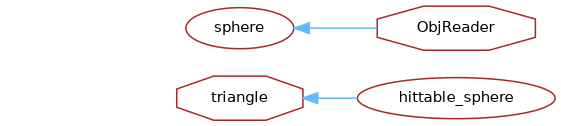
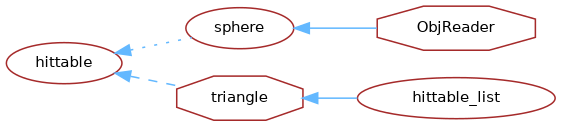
none -> (64, 63)
(456, 98) -> (456, 98)
